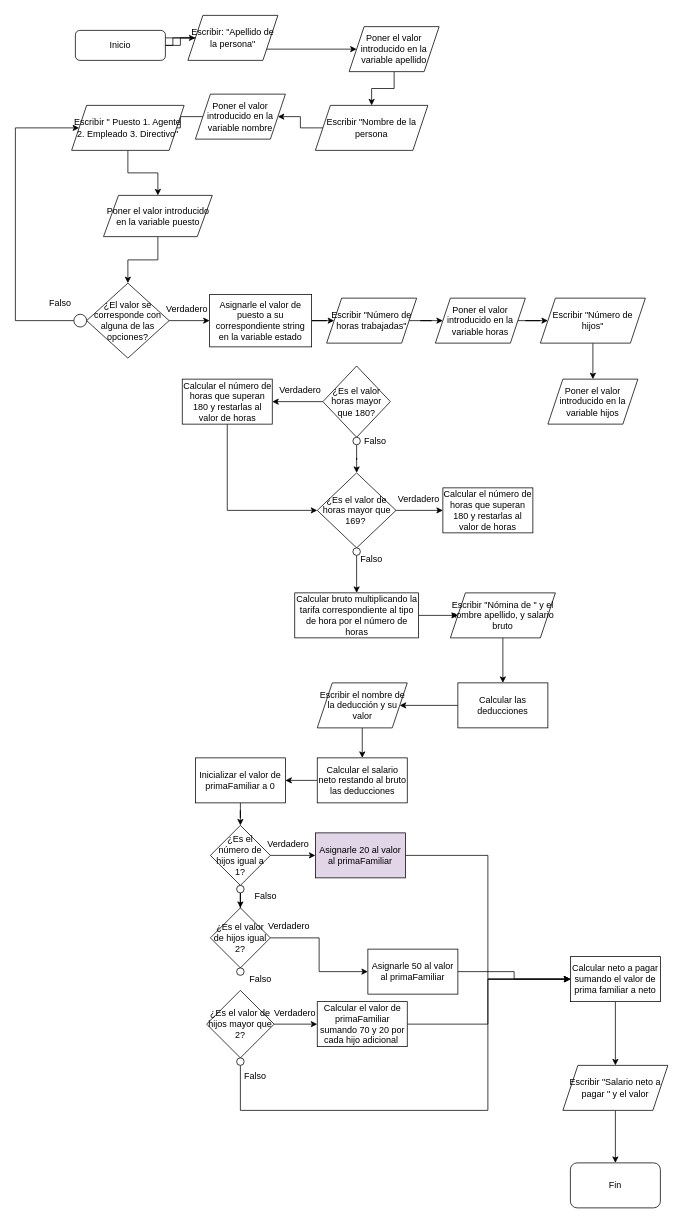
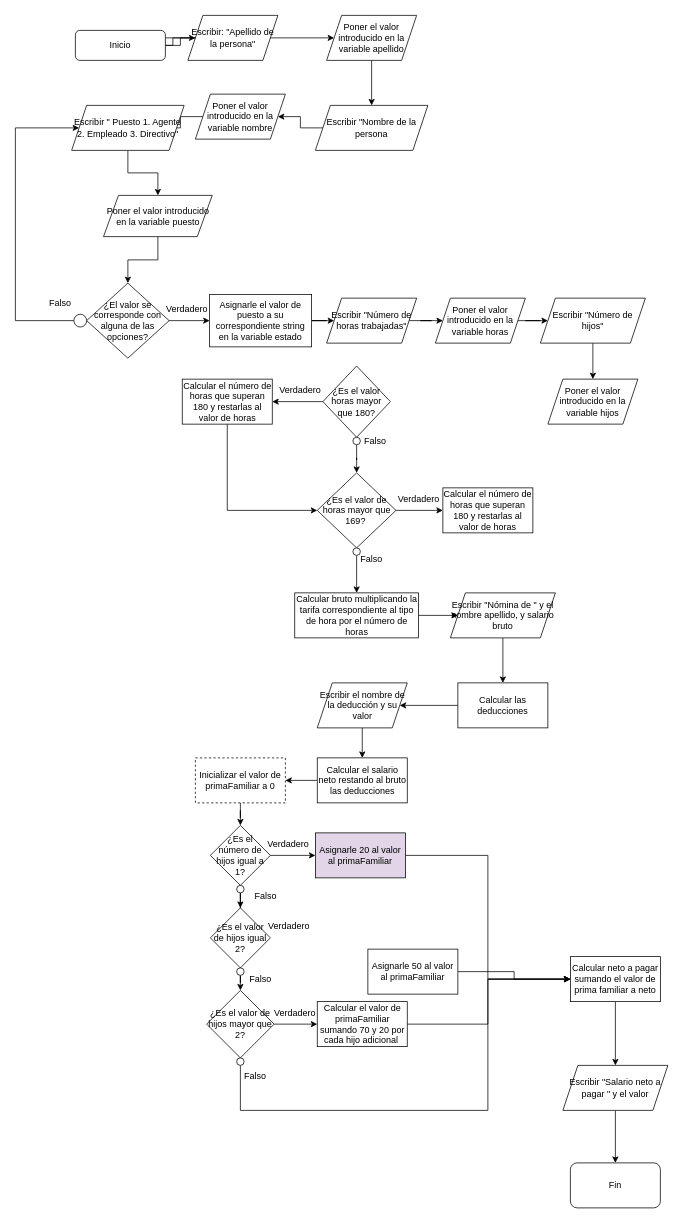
(394, 49) -> (372, 38)
(240, 780) -> (240, 780)
(340, 972) -> none
none -> (240, 979)
